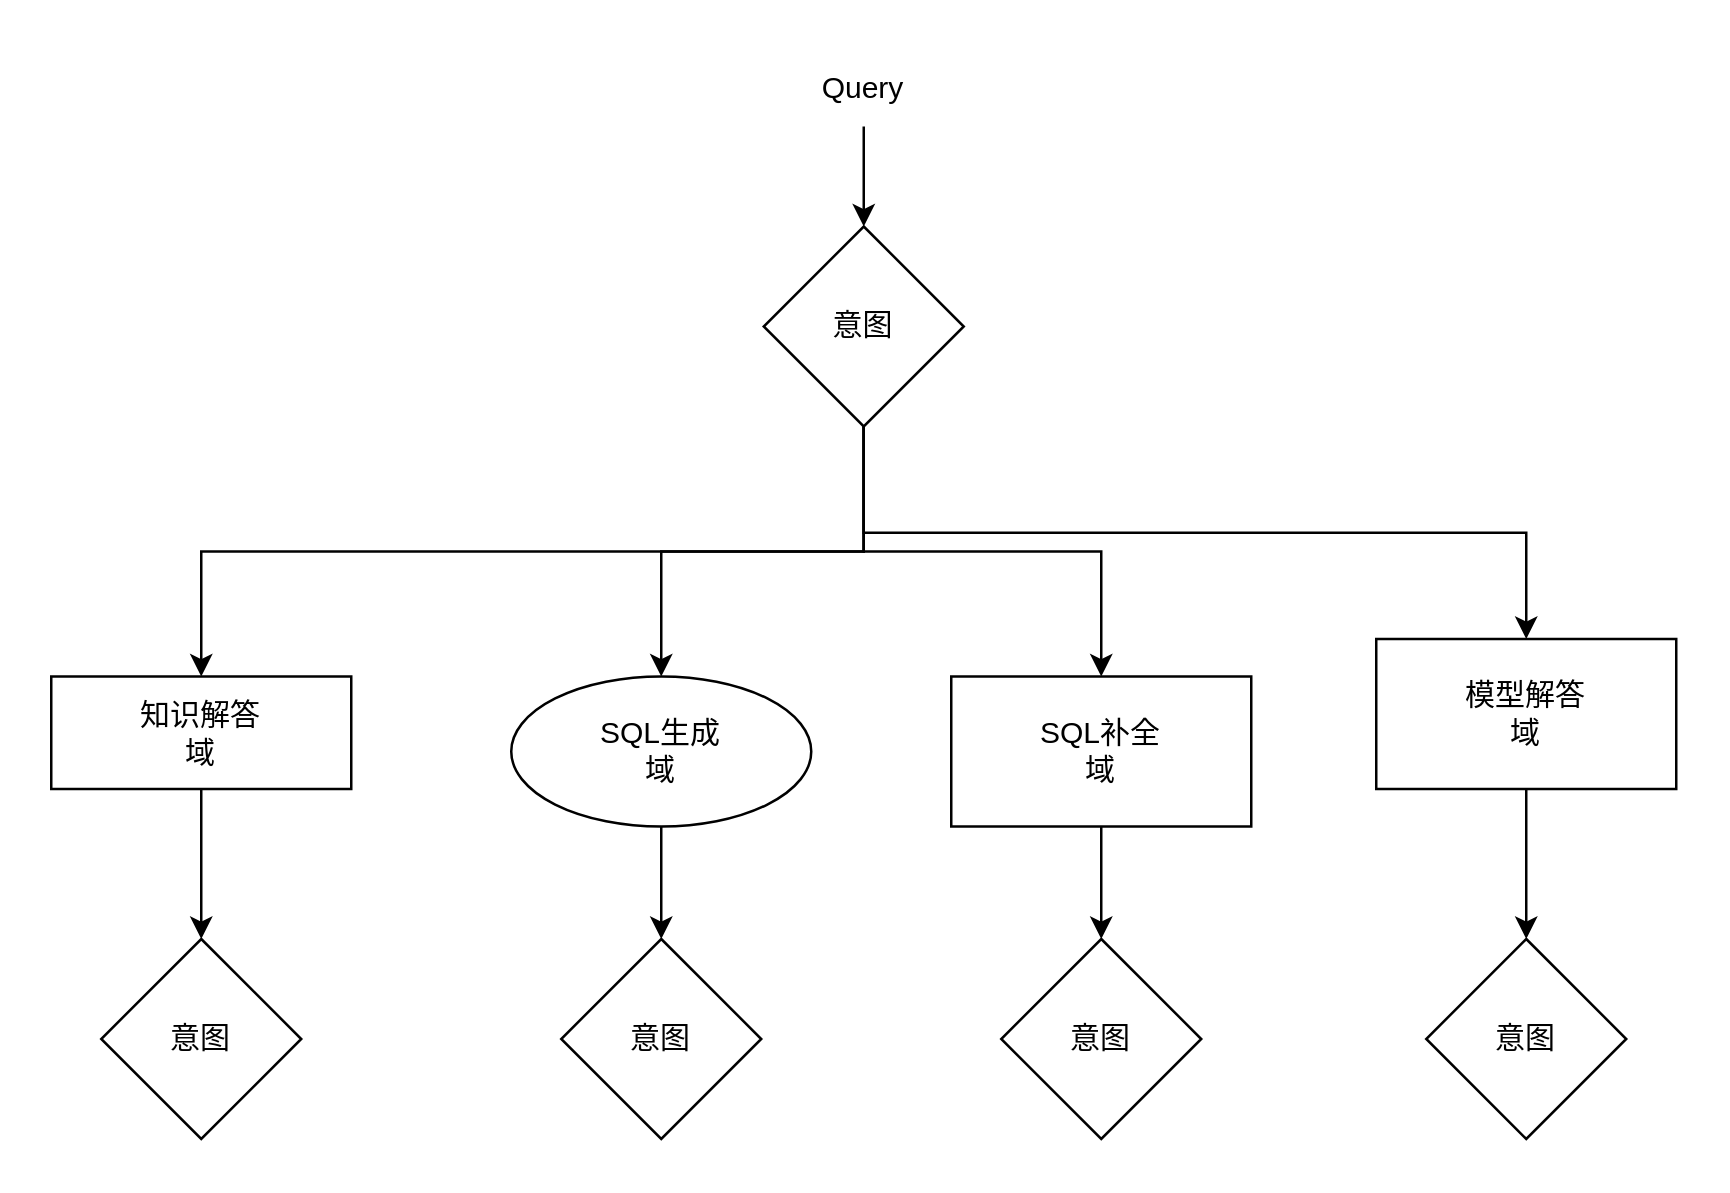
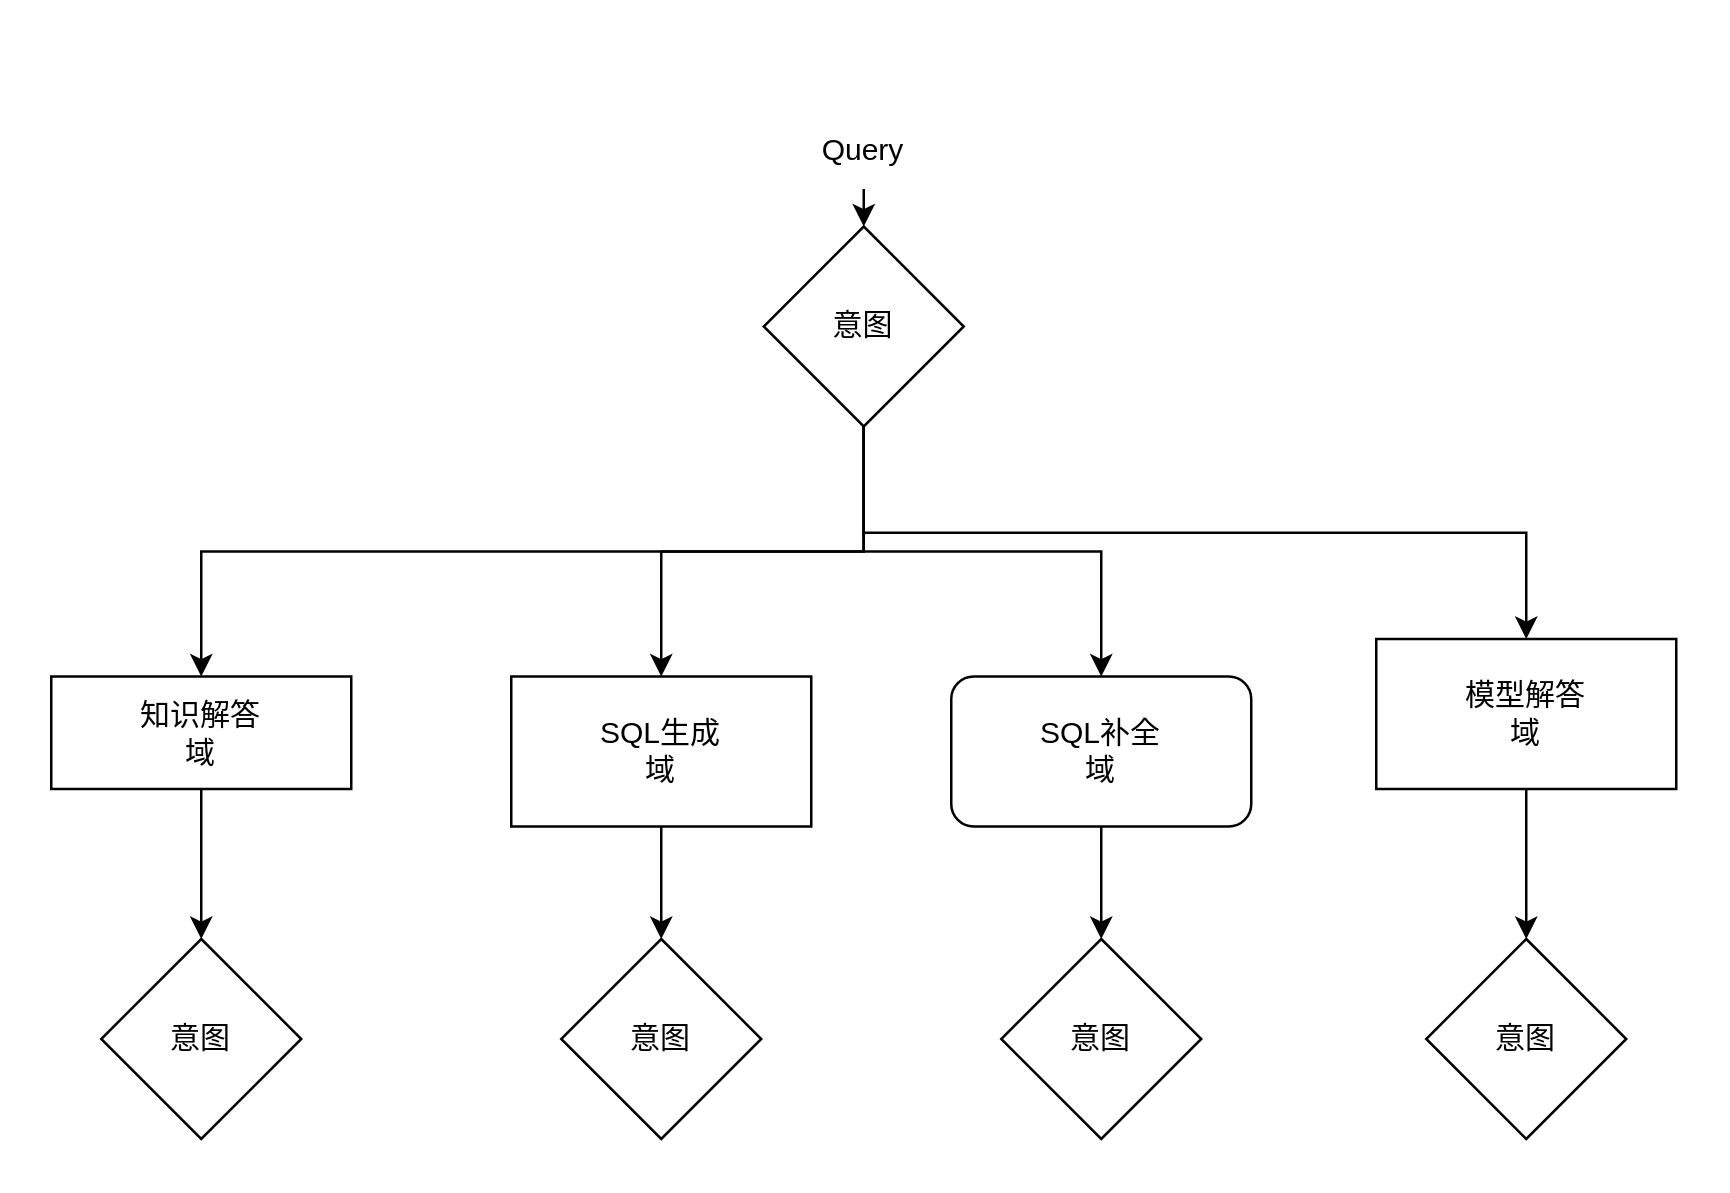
(864, 89) -> (864, 151)
(661, 751) -> (661, 751)
(1101, 751) -> (1101, 751)
